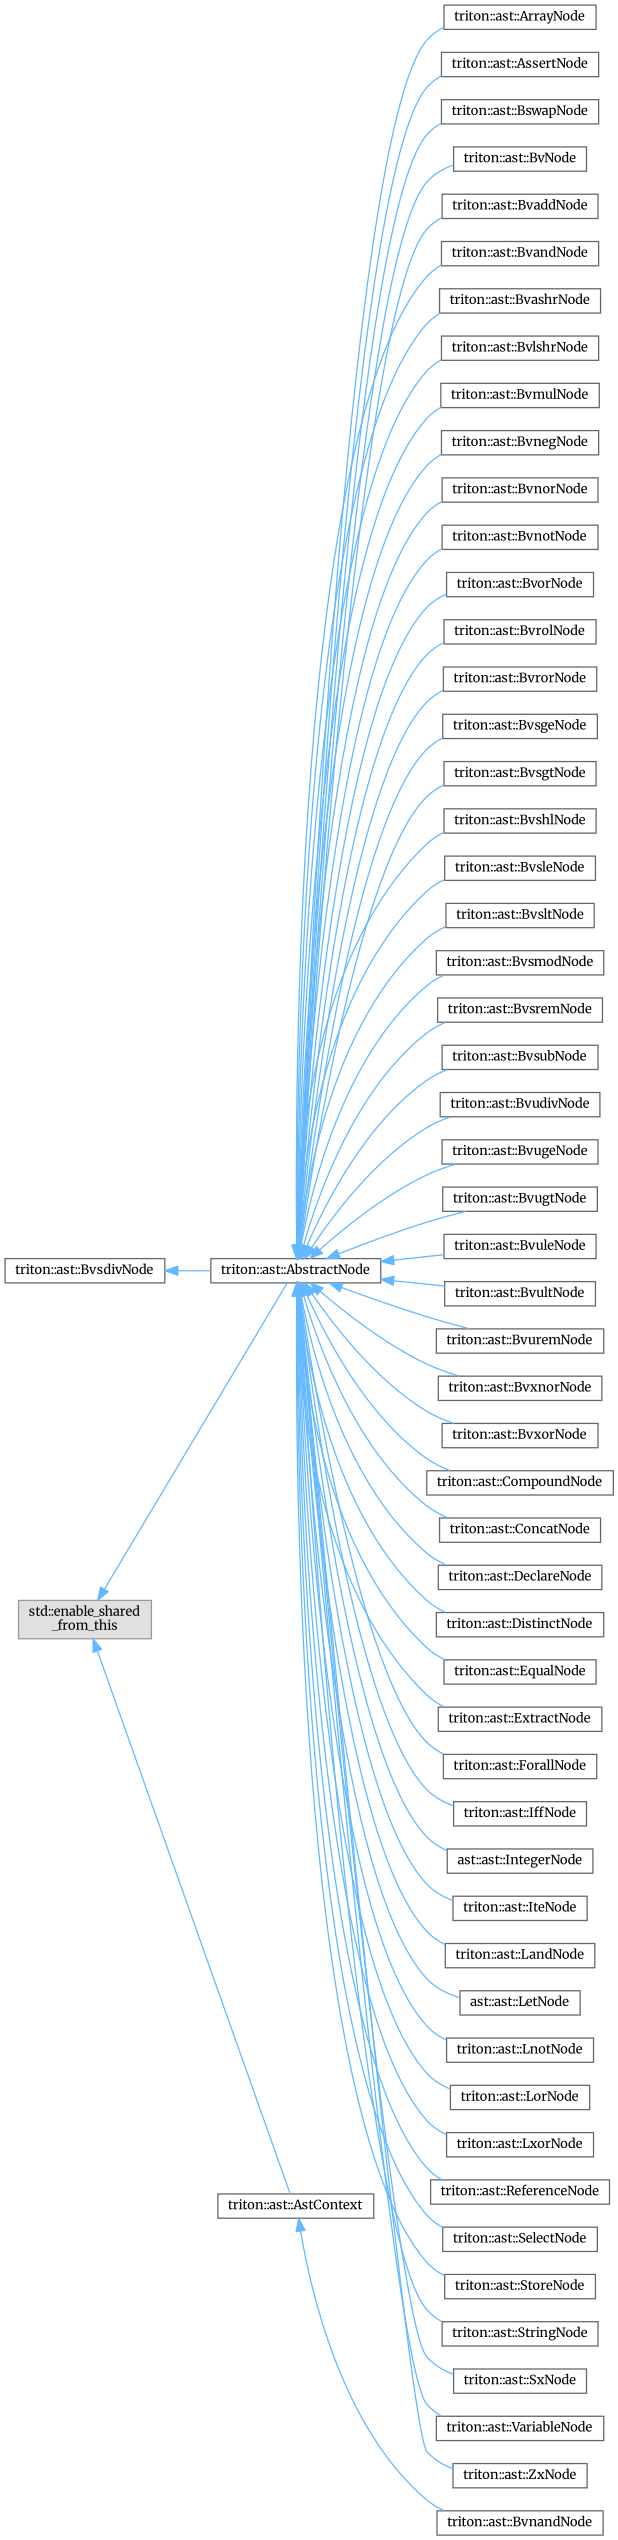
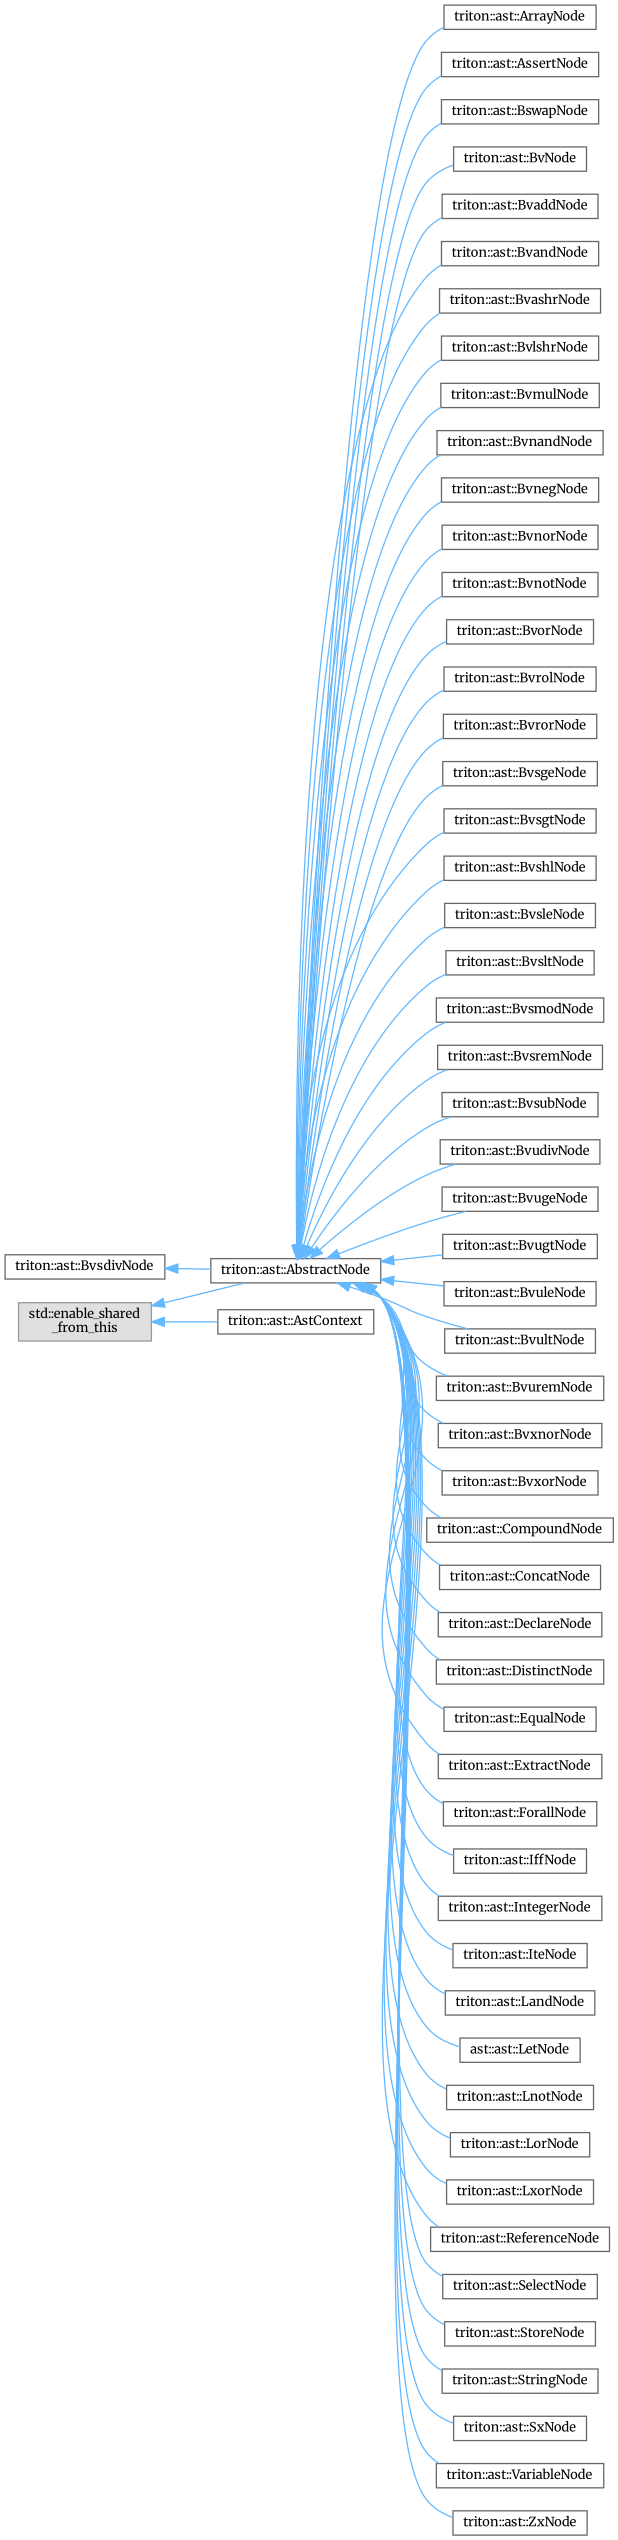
(520, 1861) -> (520, 1908)
(346, 2386) -> (354, 658)
